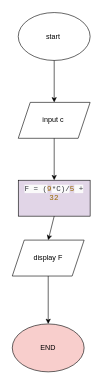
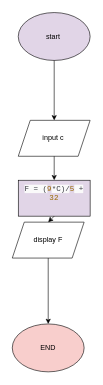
(54, 36) -> (54, 36)
(54, 120) -> (54, 138)
(48, 258) -> (48, 240)
